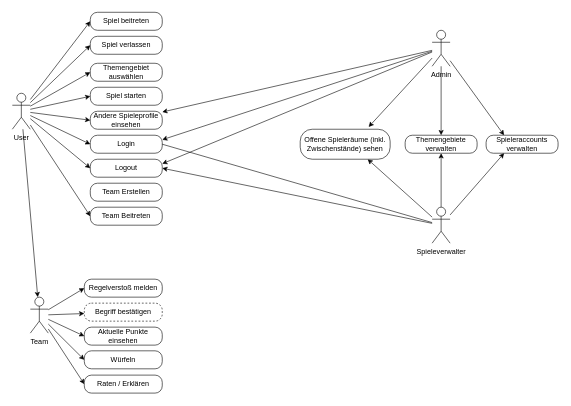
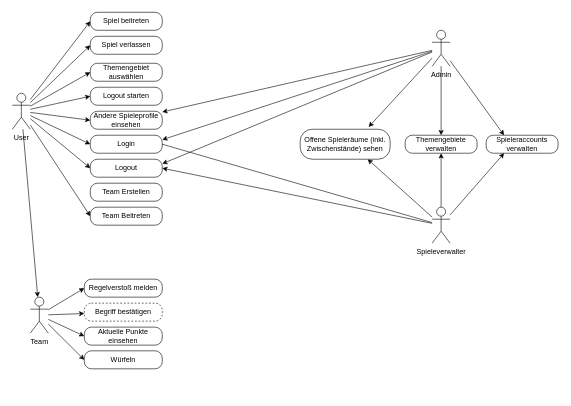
(126, 96) -> (126, 96)
(65, 355) -> none
(123, 384) -> none
